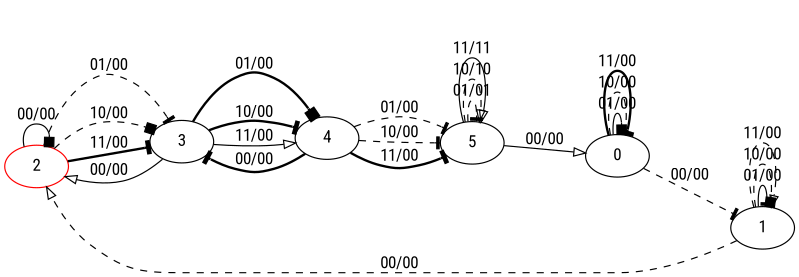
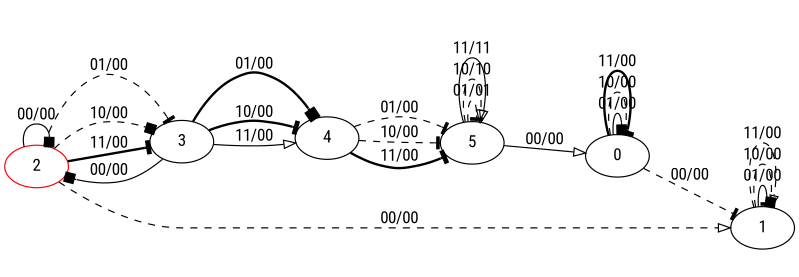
(259, 172) -> none
(123, 181) -> (123, 181)
(382, 273) -> (384, 228)
